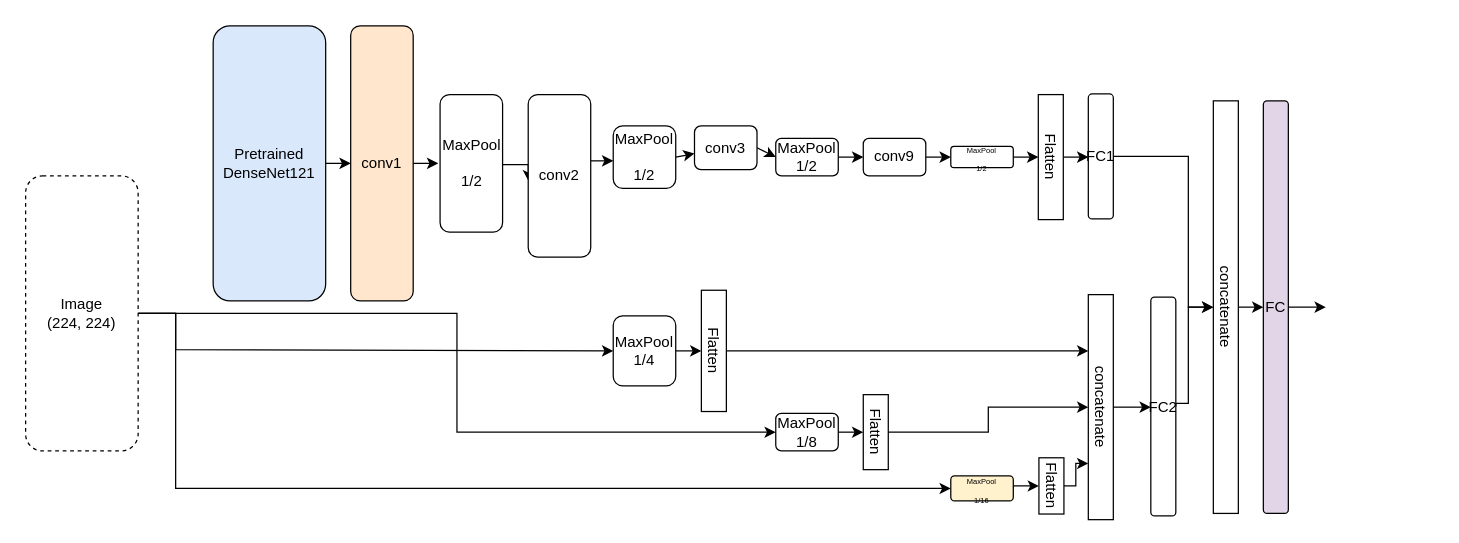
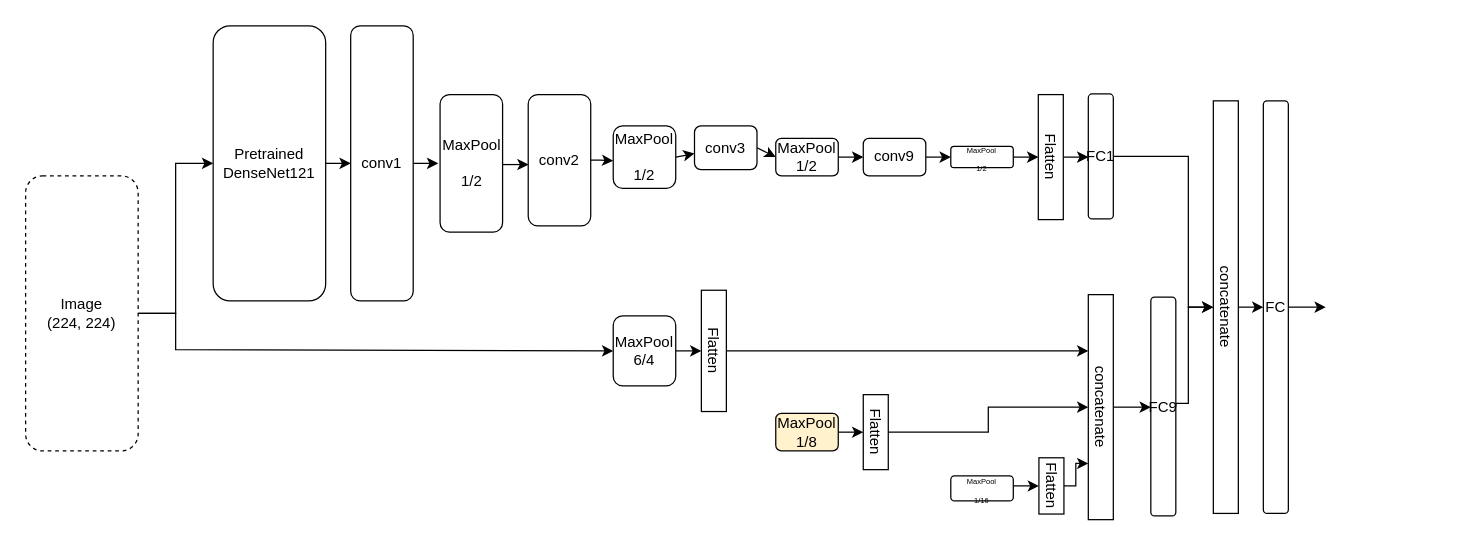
(269, 163) -> (269, 163)
(382, 163) -> (382, 163)
(559, 176) -> (559, 160)
(1276, 307) -> (1276, 307)
(644, 351) -> (644, 351)
(457, 389) -> (176, 223)
(1163, 407) -> (1163, 407)
(807, 432) -> (807, 432)
(491, 488) -> none
(982, 488) -> (982, 488)
